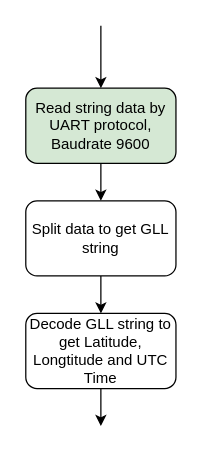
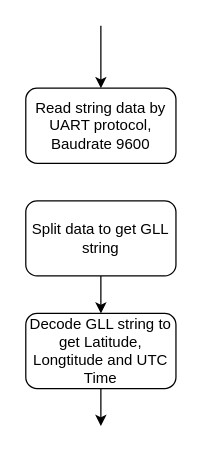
(101, 126) -> (101, 126)
(101, 177) -> none
